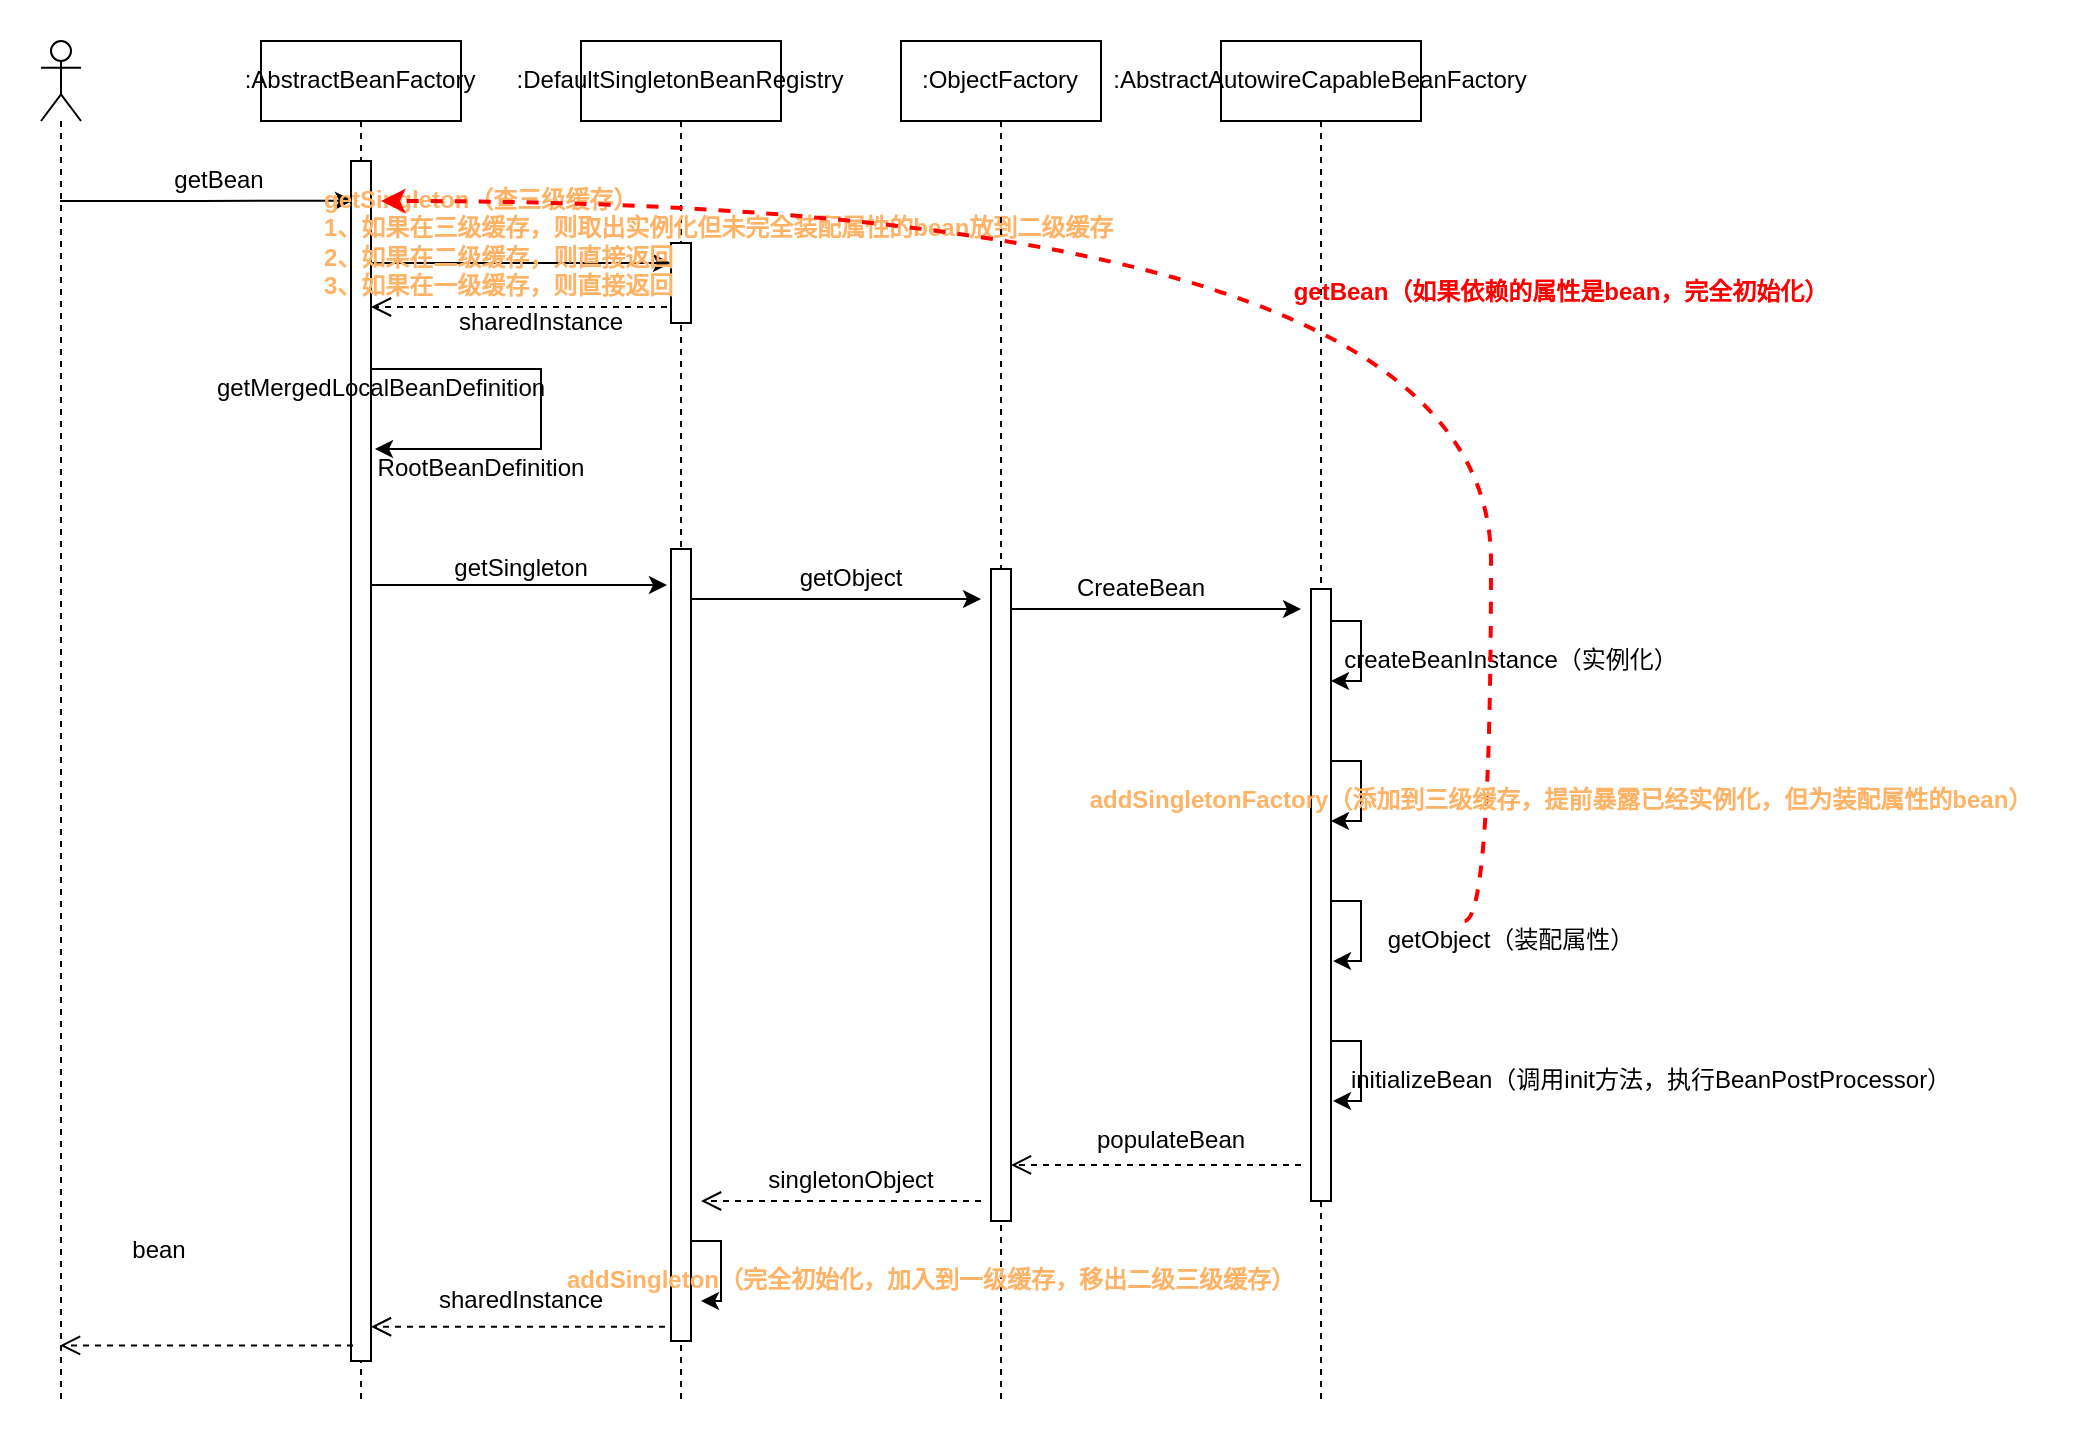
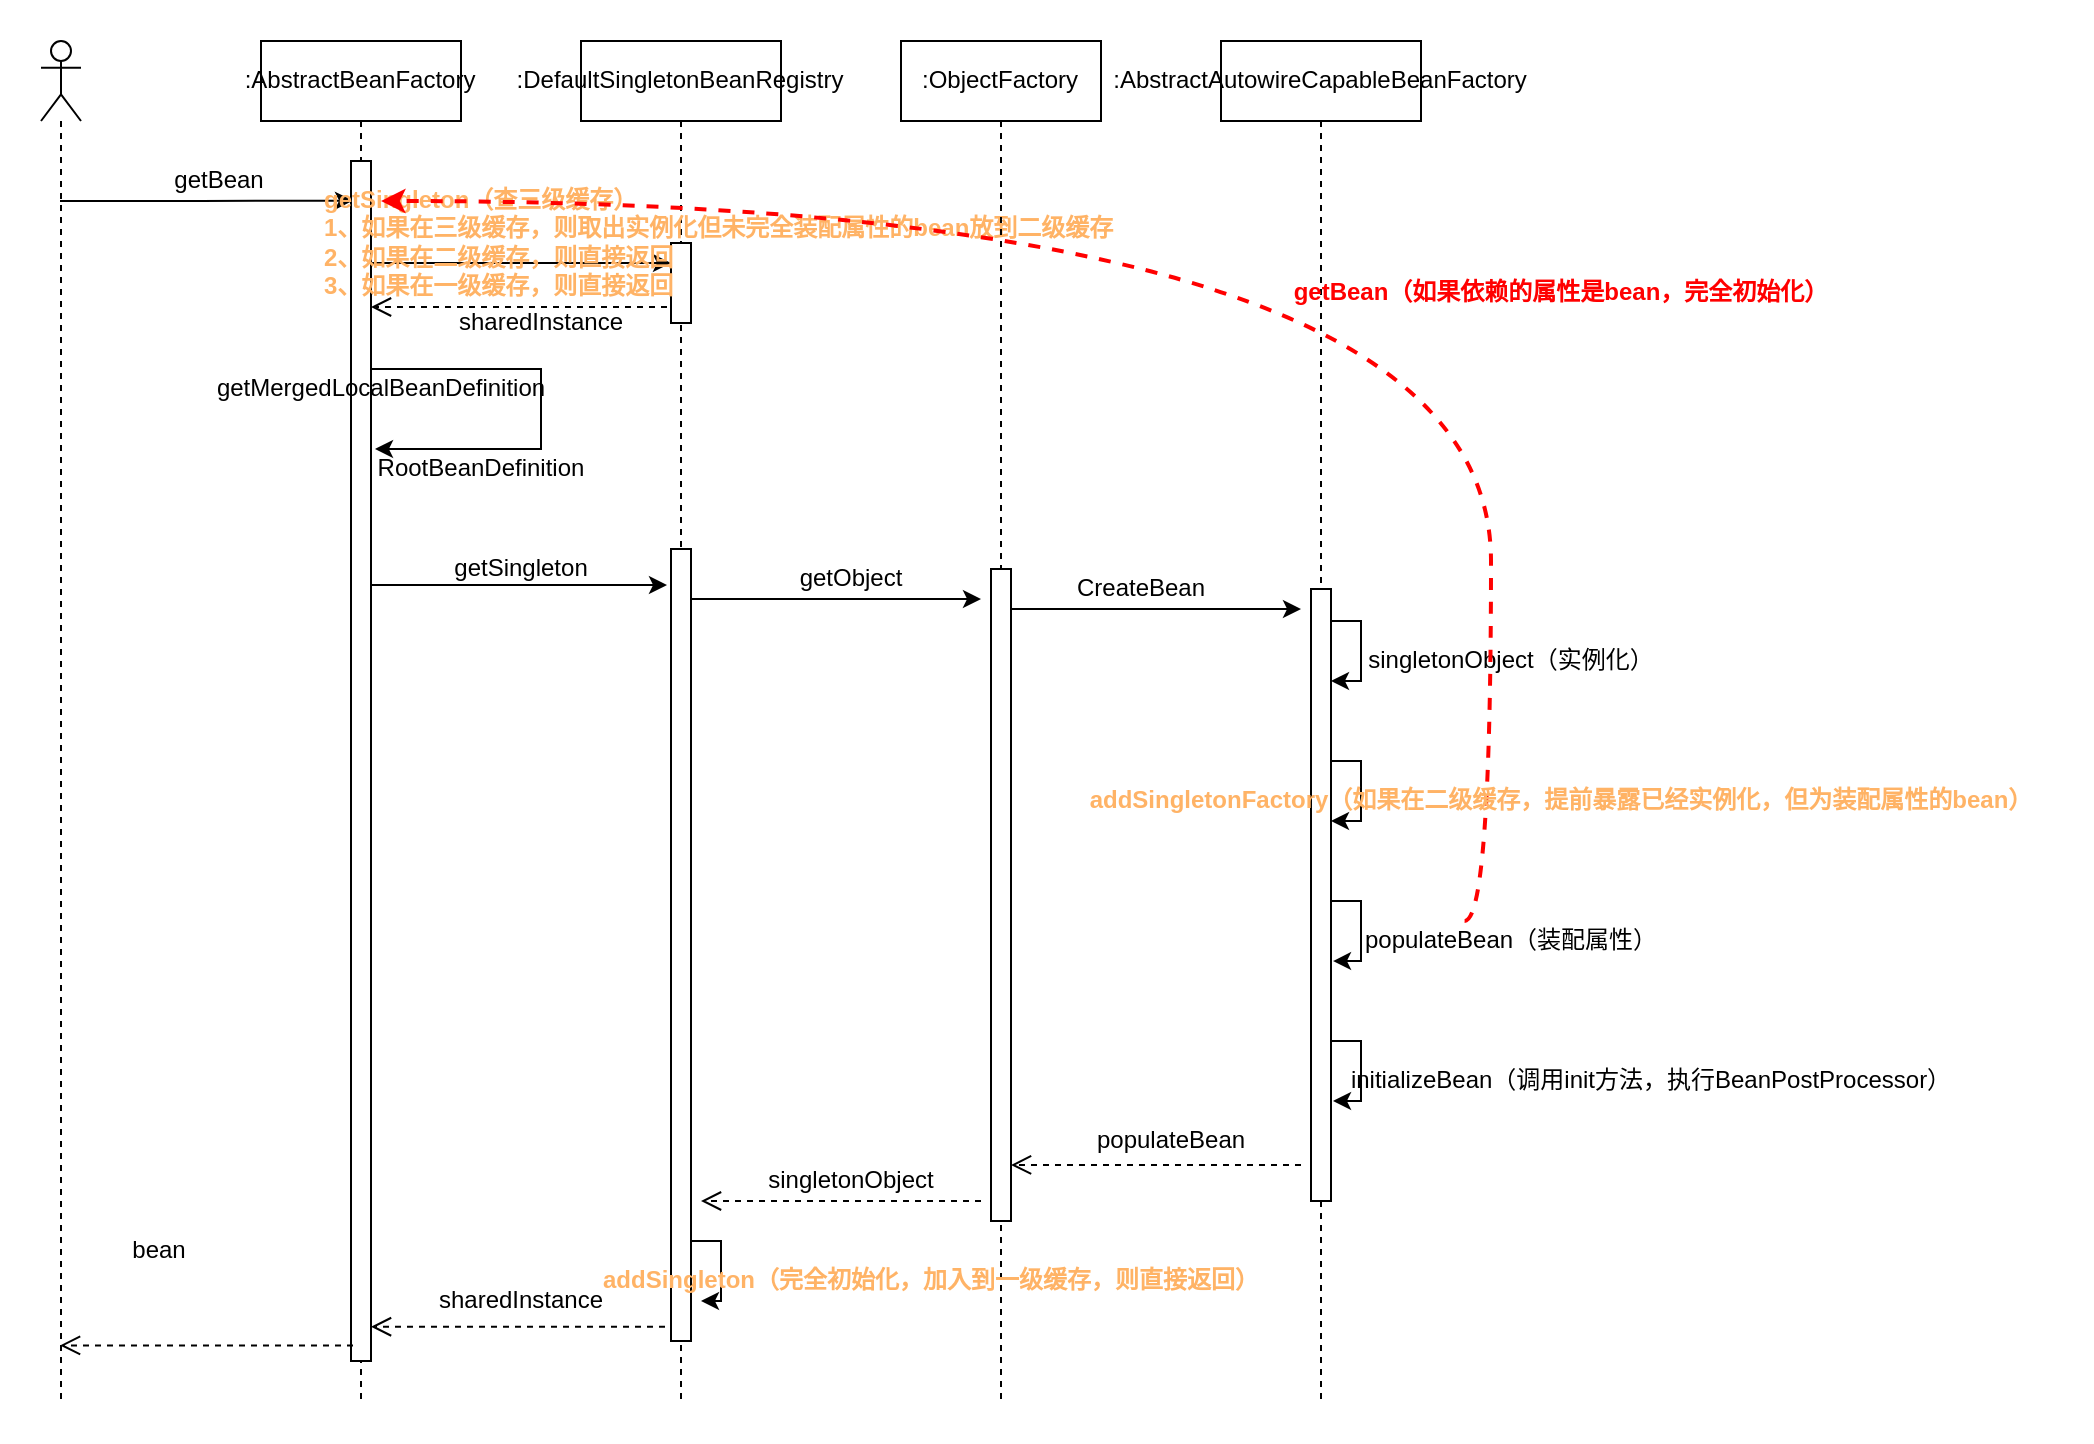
(1512, 661) -> (1512, 661)
(1562, 801) -> (1562, 801)
(1512, 941) -> (1512, 941)
(932, 1281) -> (932, 1281)
